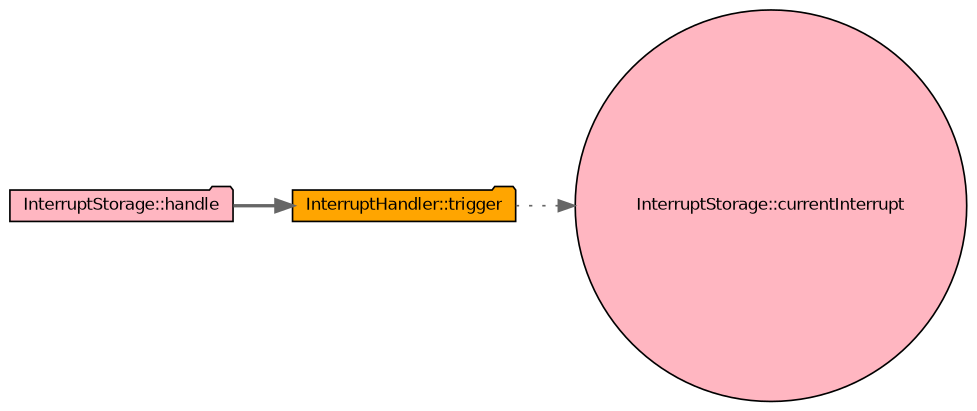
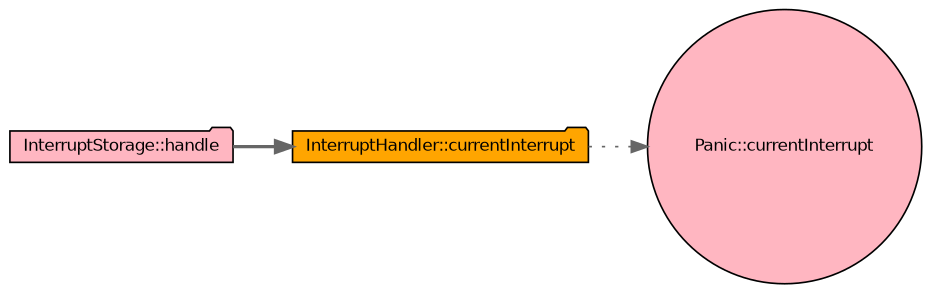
(404, 206) -> (440, 147)
(771, 206) -> (785, 147)
